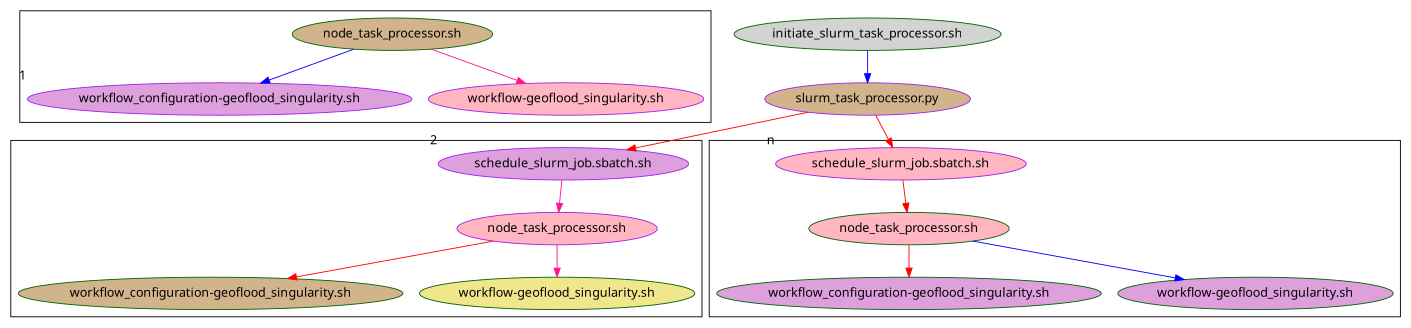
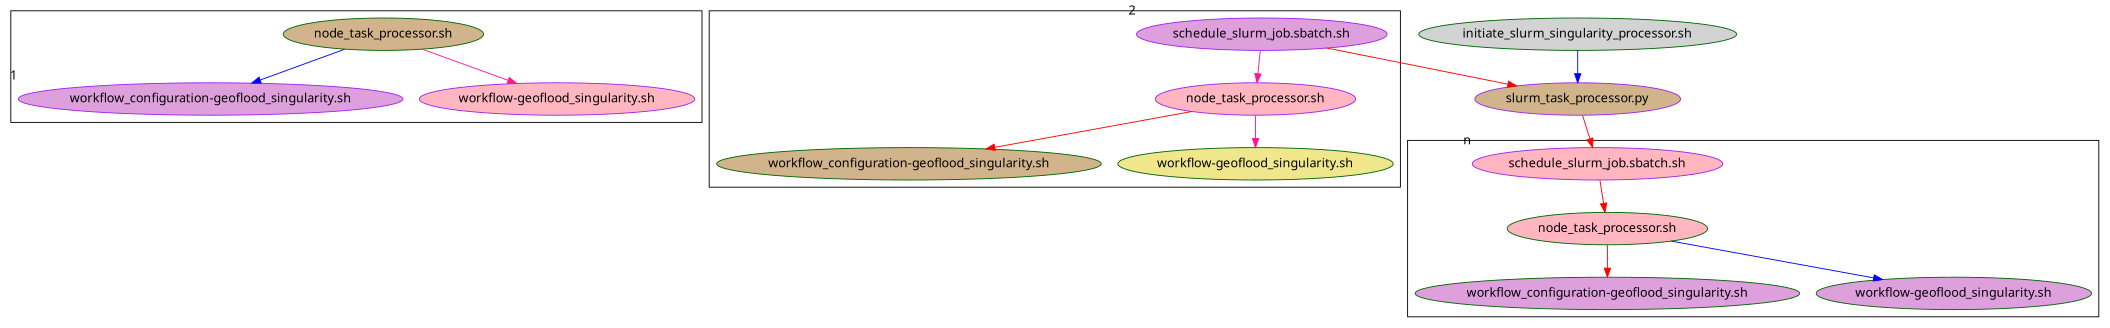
(868, 34) -> (1578, 34)
(722, 130) -> (1417, 66)
